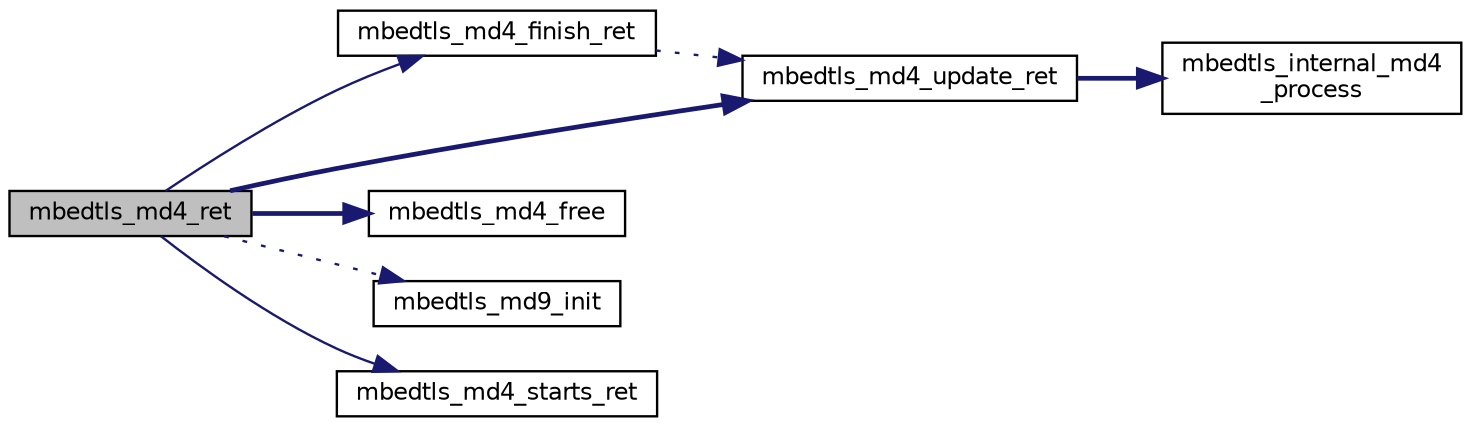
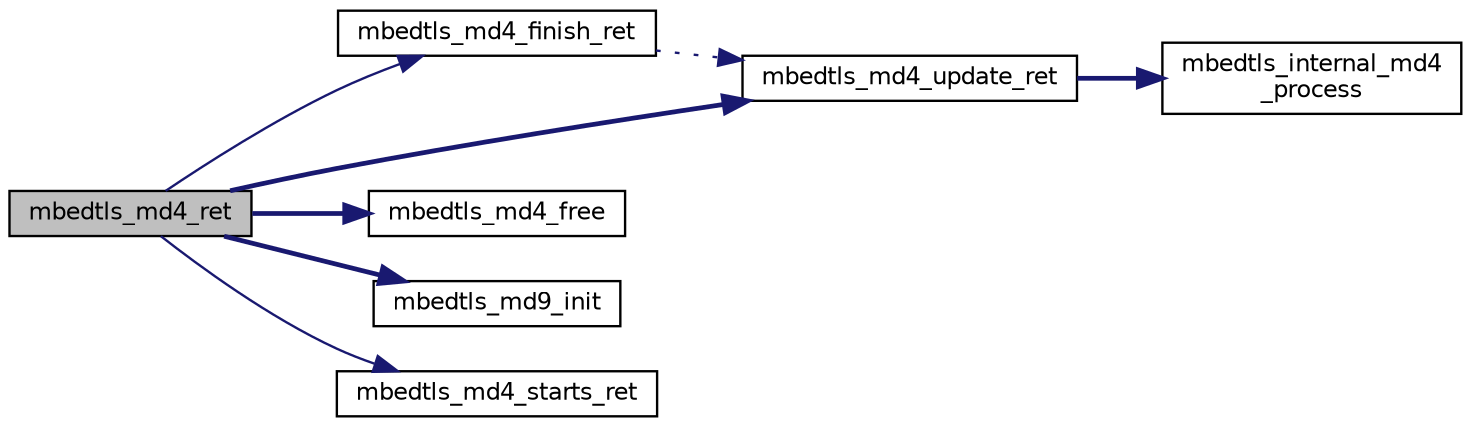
(302, 256) -> (302, 256)
